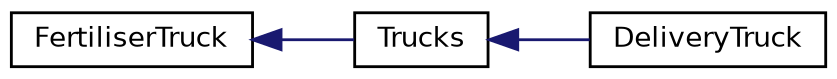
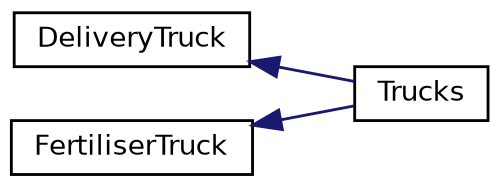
(554, 40) -> (317, 74)
